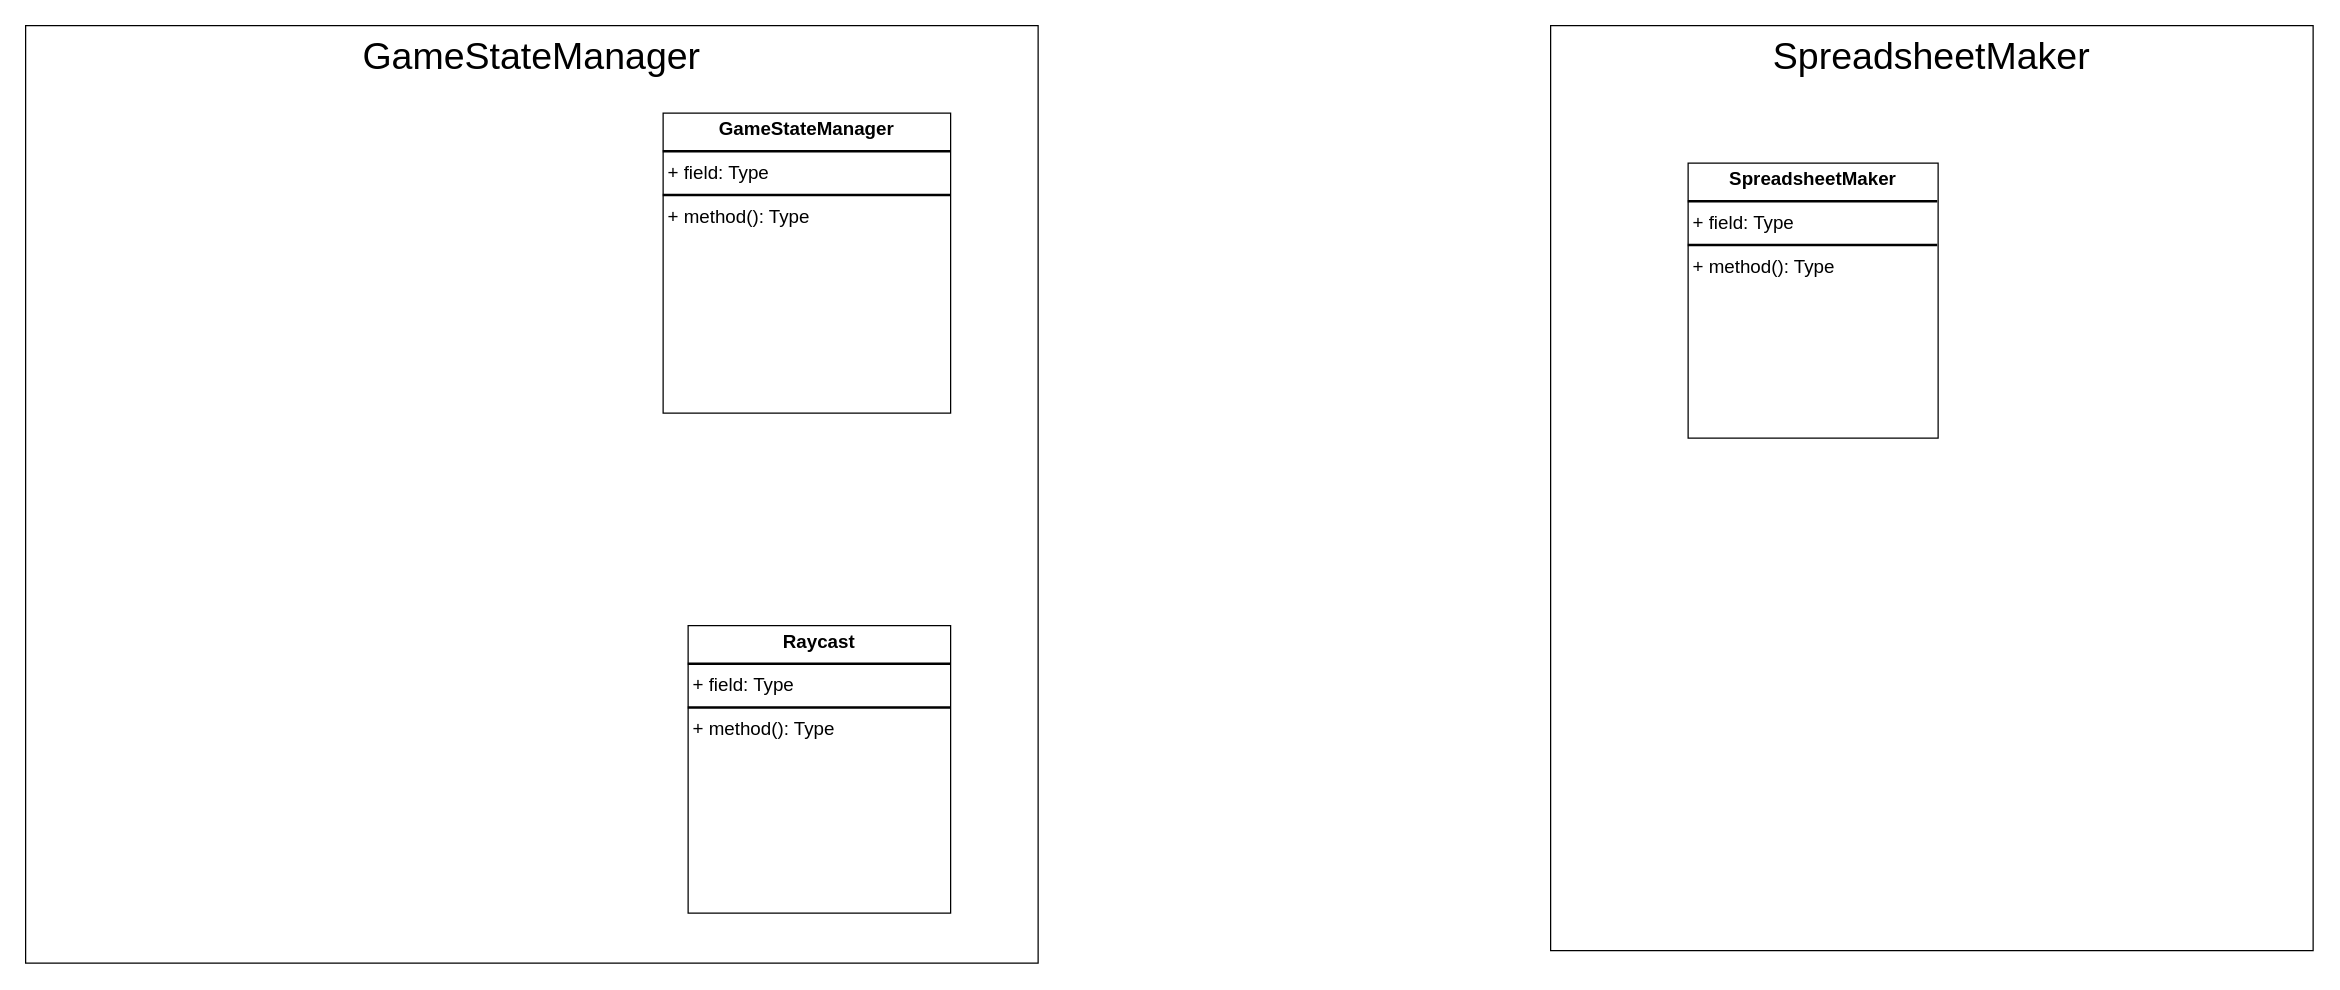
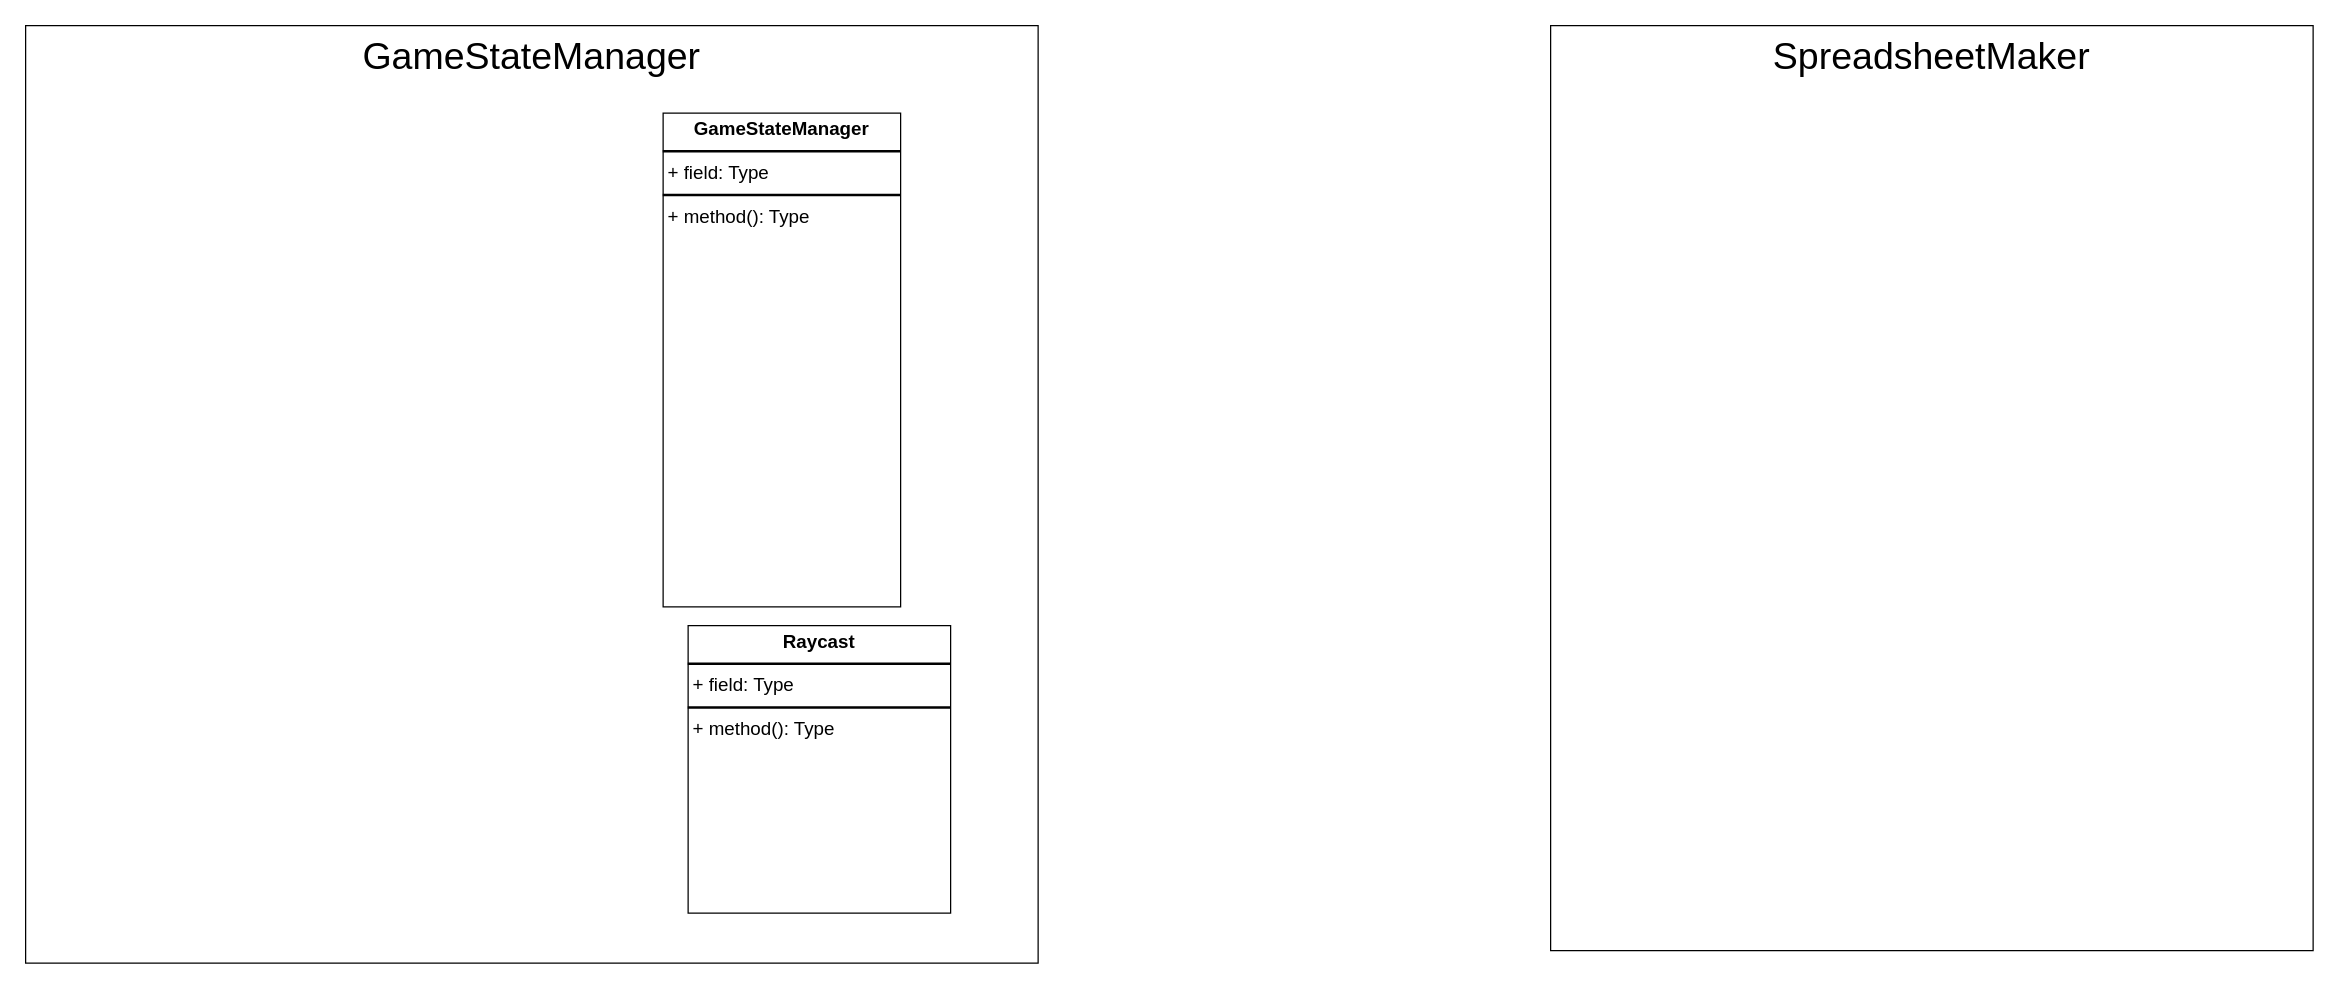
(807, 263) -> (782, 360)
(1813, 301) -> none
